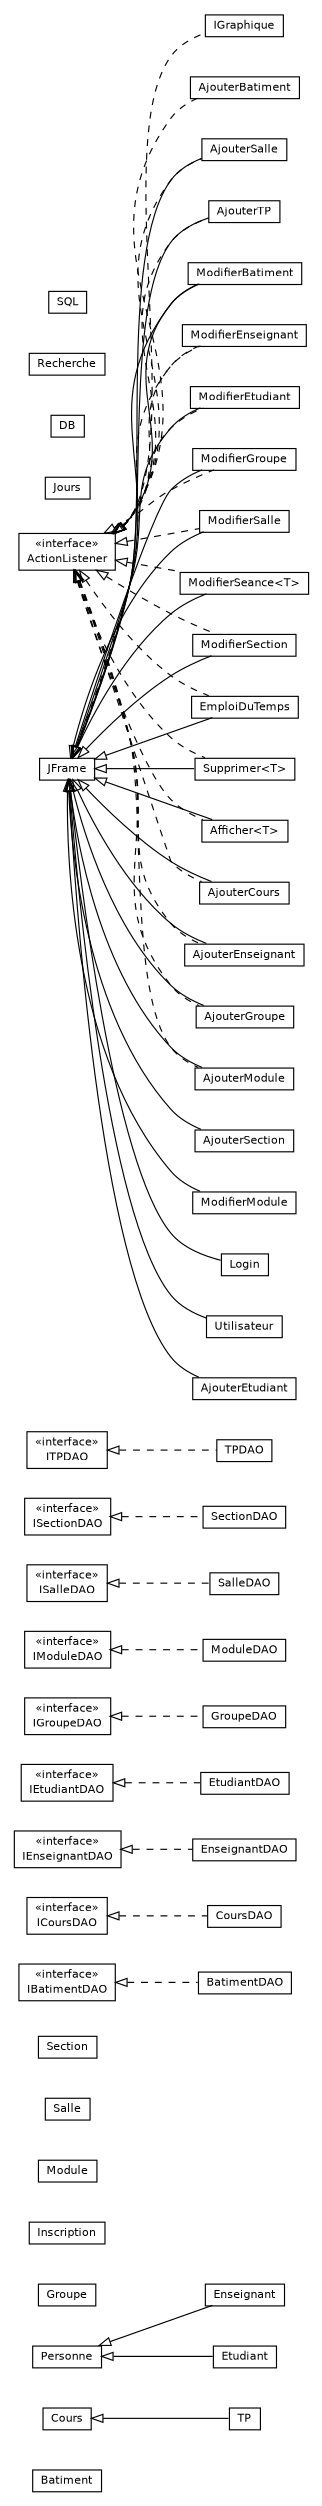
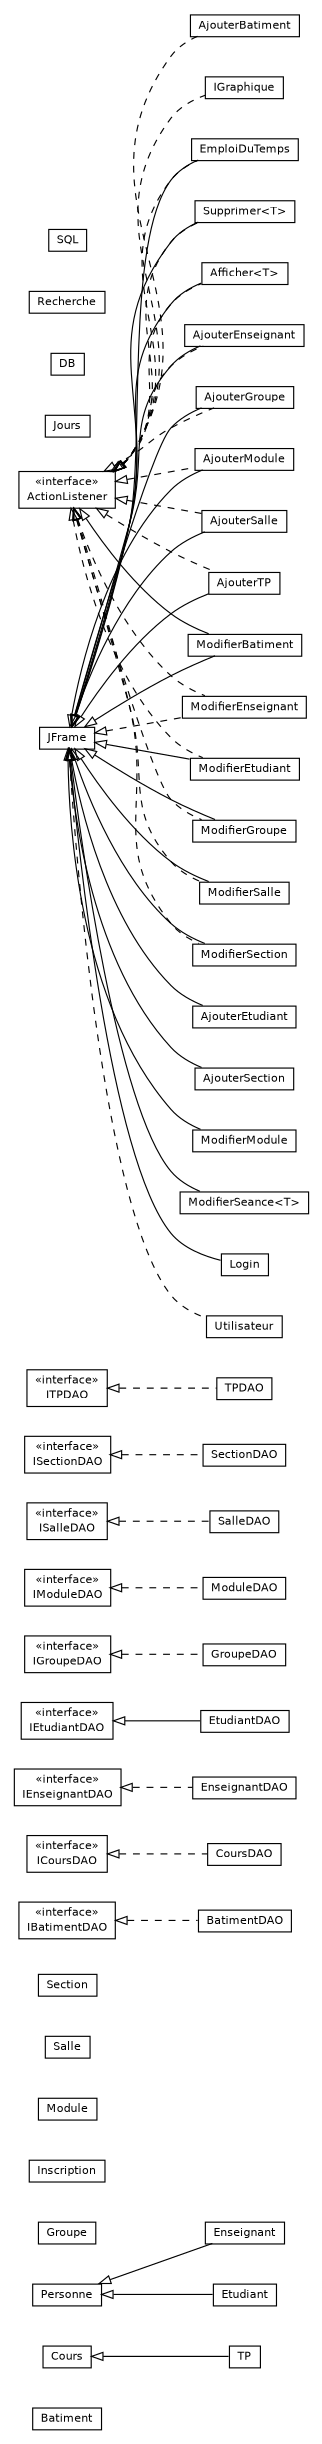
(148, 566) -> none
(244, 893) -> none
(103, 1070) -> (101, 1054)
(163, 1783) -> (163, 1721)
